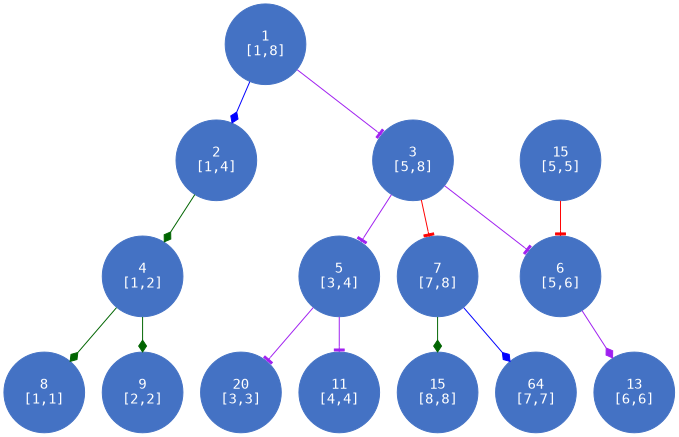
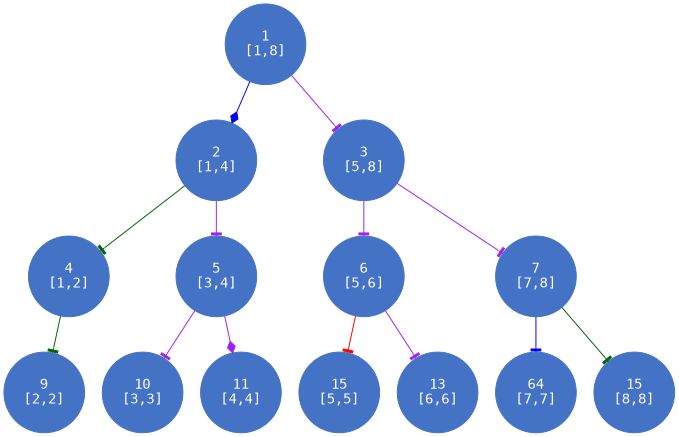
(183, 213) -> (145, 217)
(378, 216) -> (216, 216)
(425, 216) -> (448, 217)
(561, 216) -> (352, 332)
(143, 328) -> (57, 332)
(438, 328) -> (583, 333)
(594, 329) -> (399, 332)
(483, 330) -> (536, 332)
(339, 332) -> (227, 329)
(44, 392) -> none
(241, 392) -> (143, 392)
